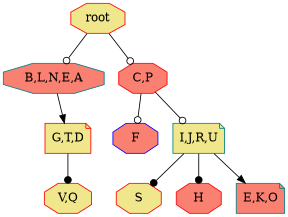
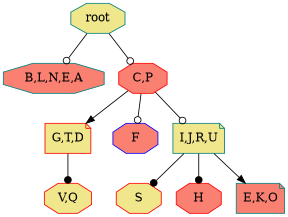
(98, 18) -> (98, 18)
(60, 104) -> (110, 104)
